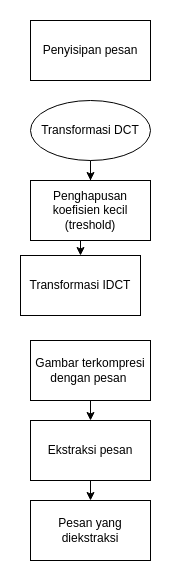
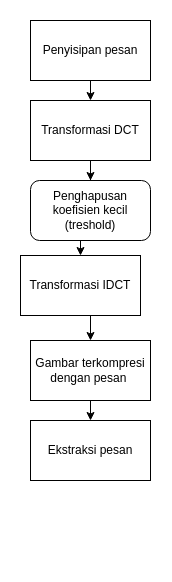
none -> (91, 87)
(91, 131) -> (91, 131)
(91, 211) -> (91, 211)
none -> (91, 323)
(91, 487) -> none
(91, 531) -> none
